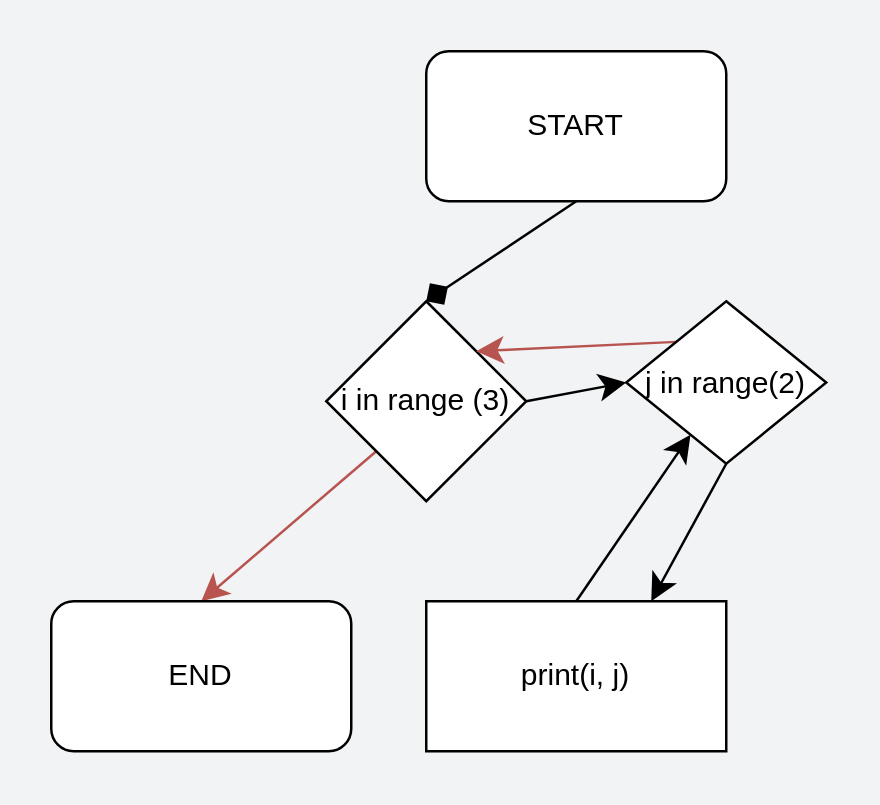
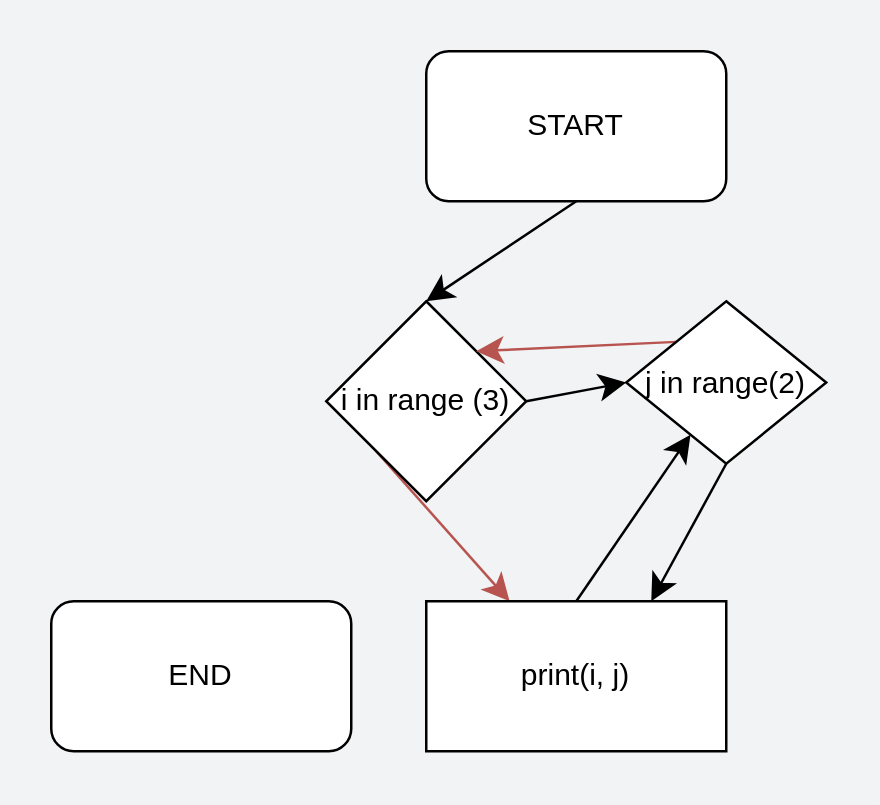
(447, 287) -> (446, 288)
(295, 520) -> (437, 520)
